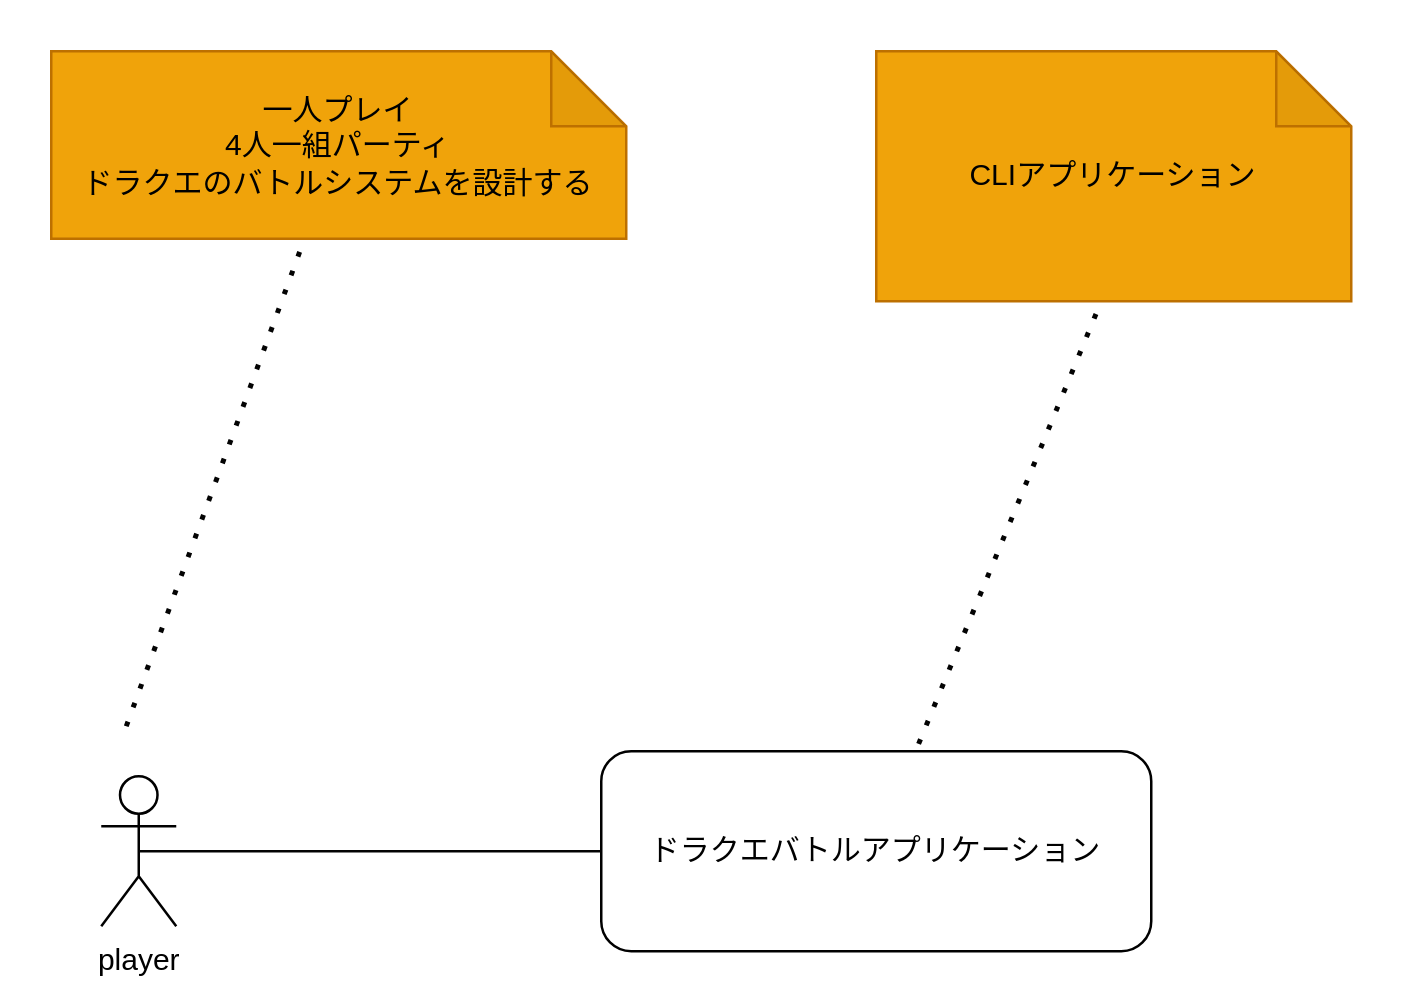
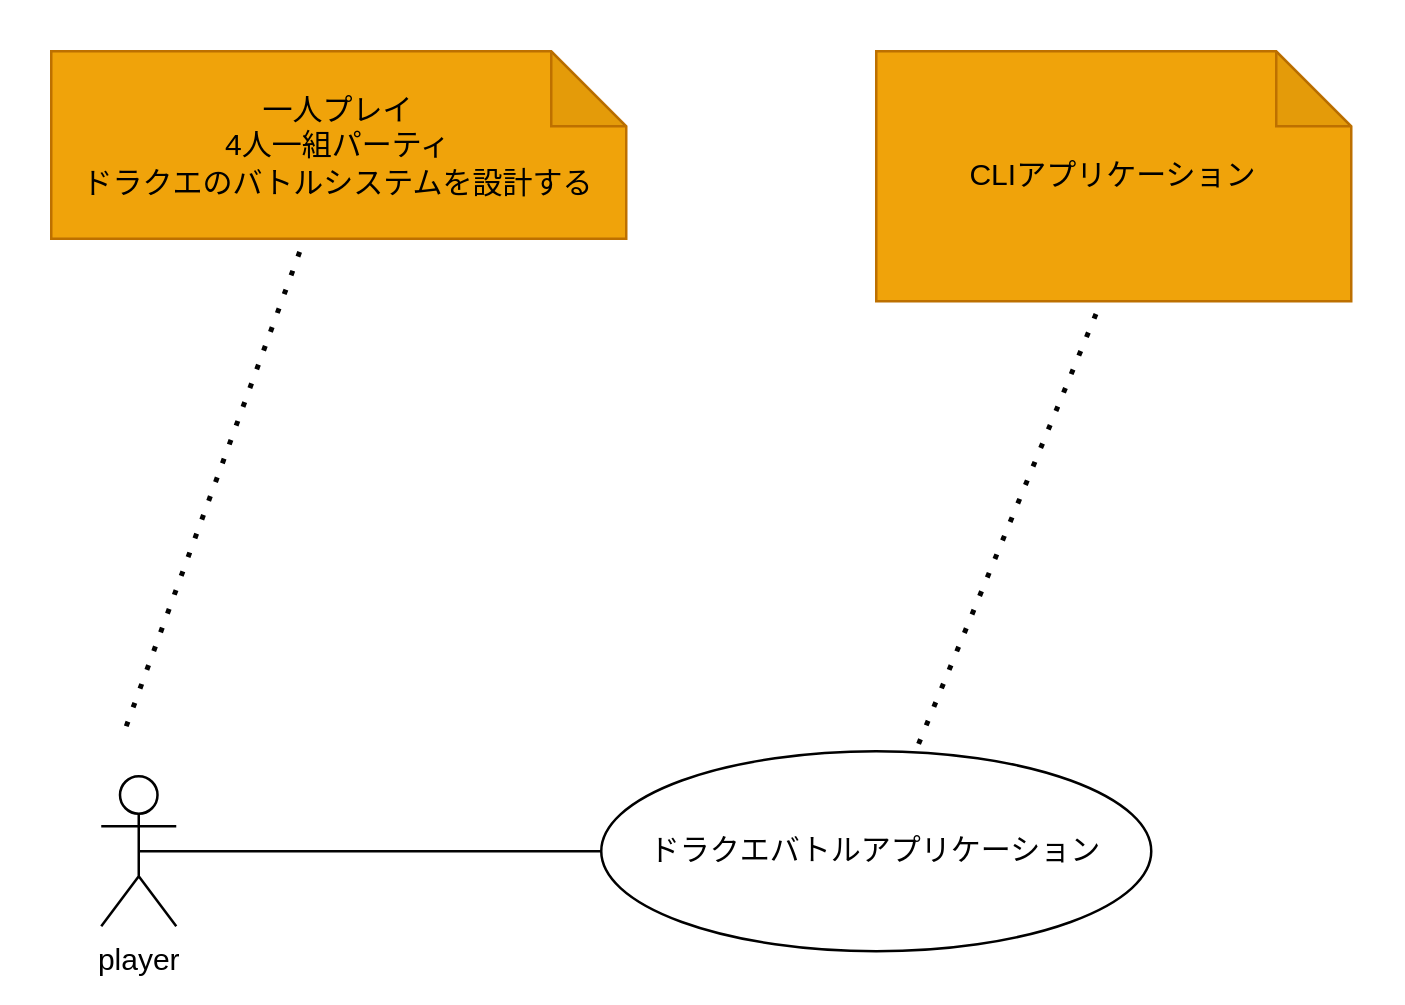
(876, 851) -> (876, 851)
